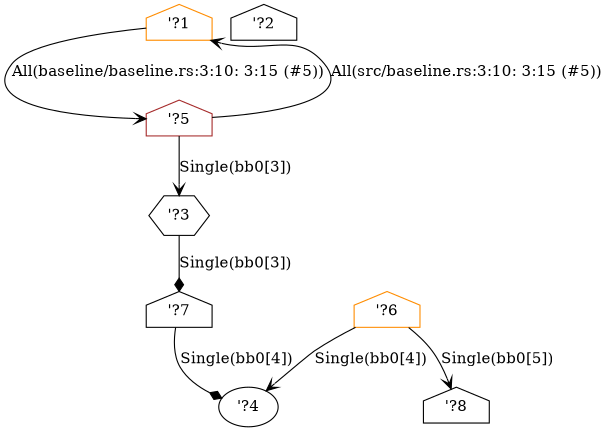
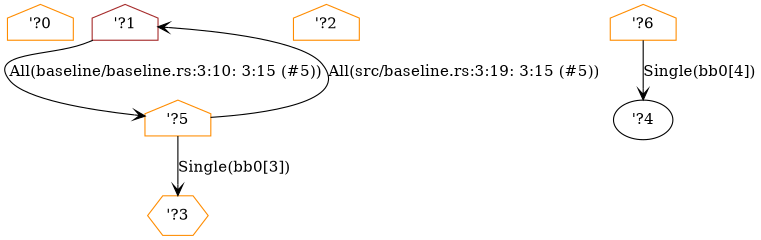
none -> (40, 24)
(179, 24) -> (125, 24)
(264, 24) -> (326, 24)
(467, 72) -> (464, 72)
(179, 120) -> (178, 120)
(179, 216) -> (178, 216)
(179, 311) -> none
(456, 407) -> none
